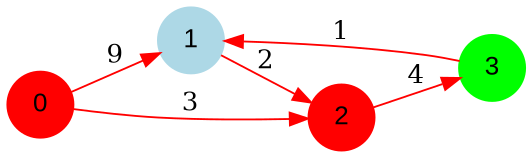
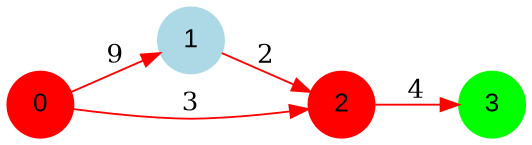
(352, 47) -> none
